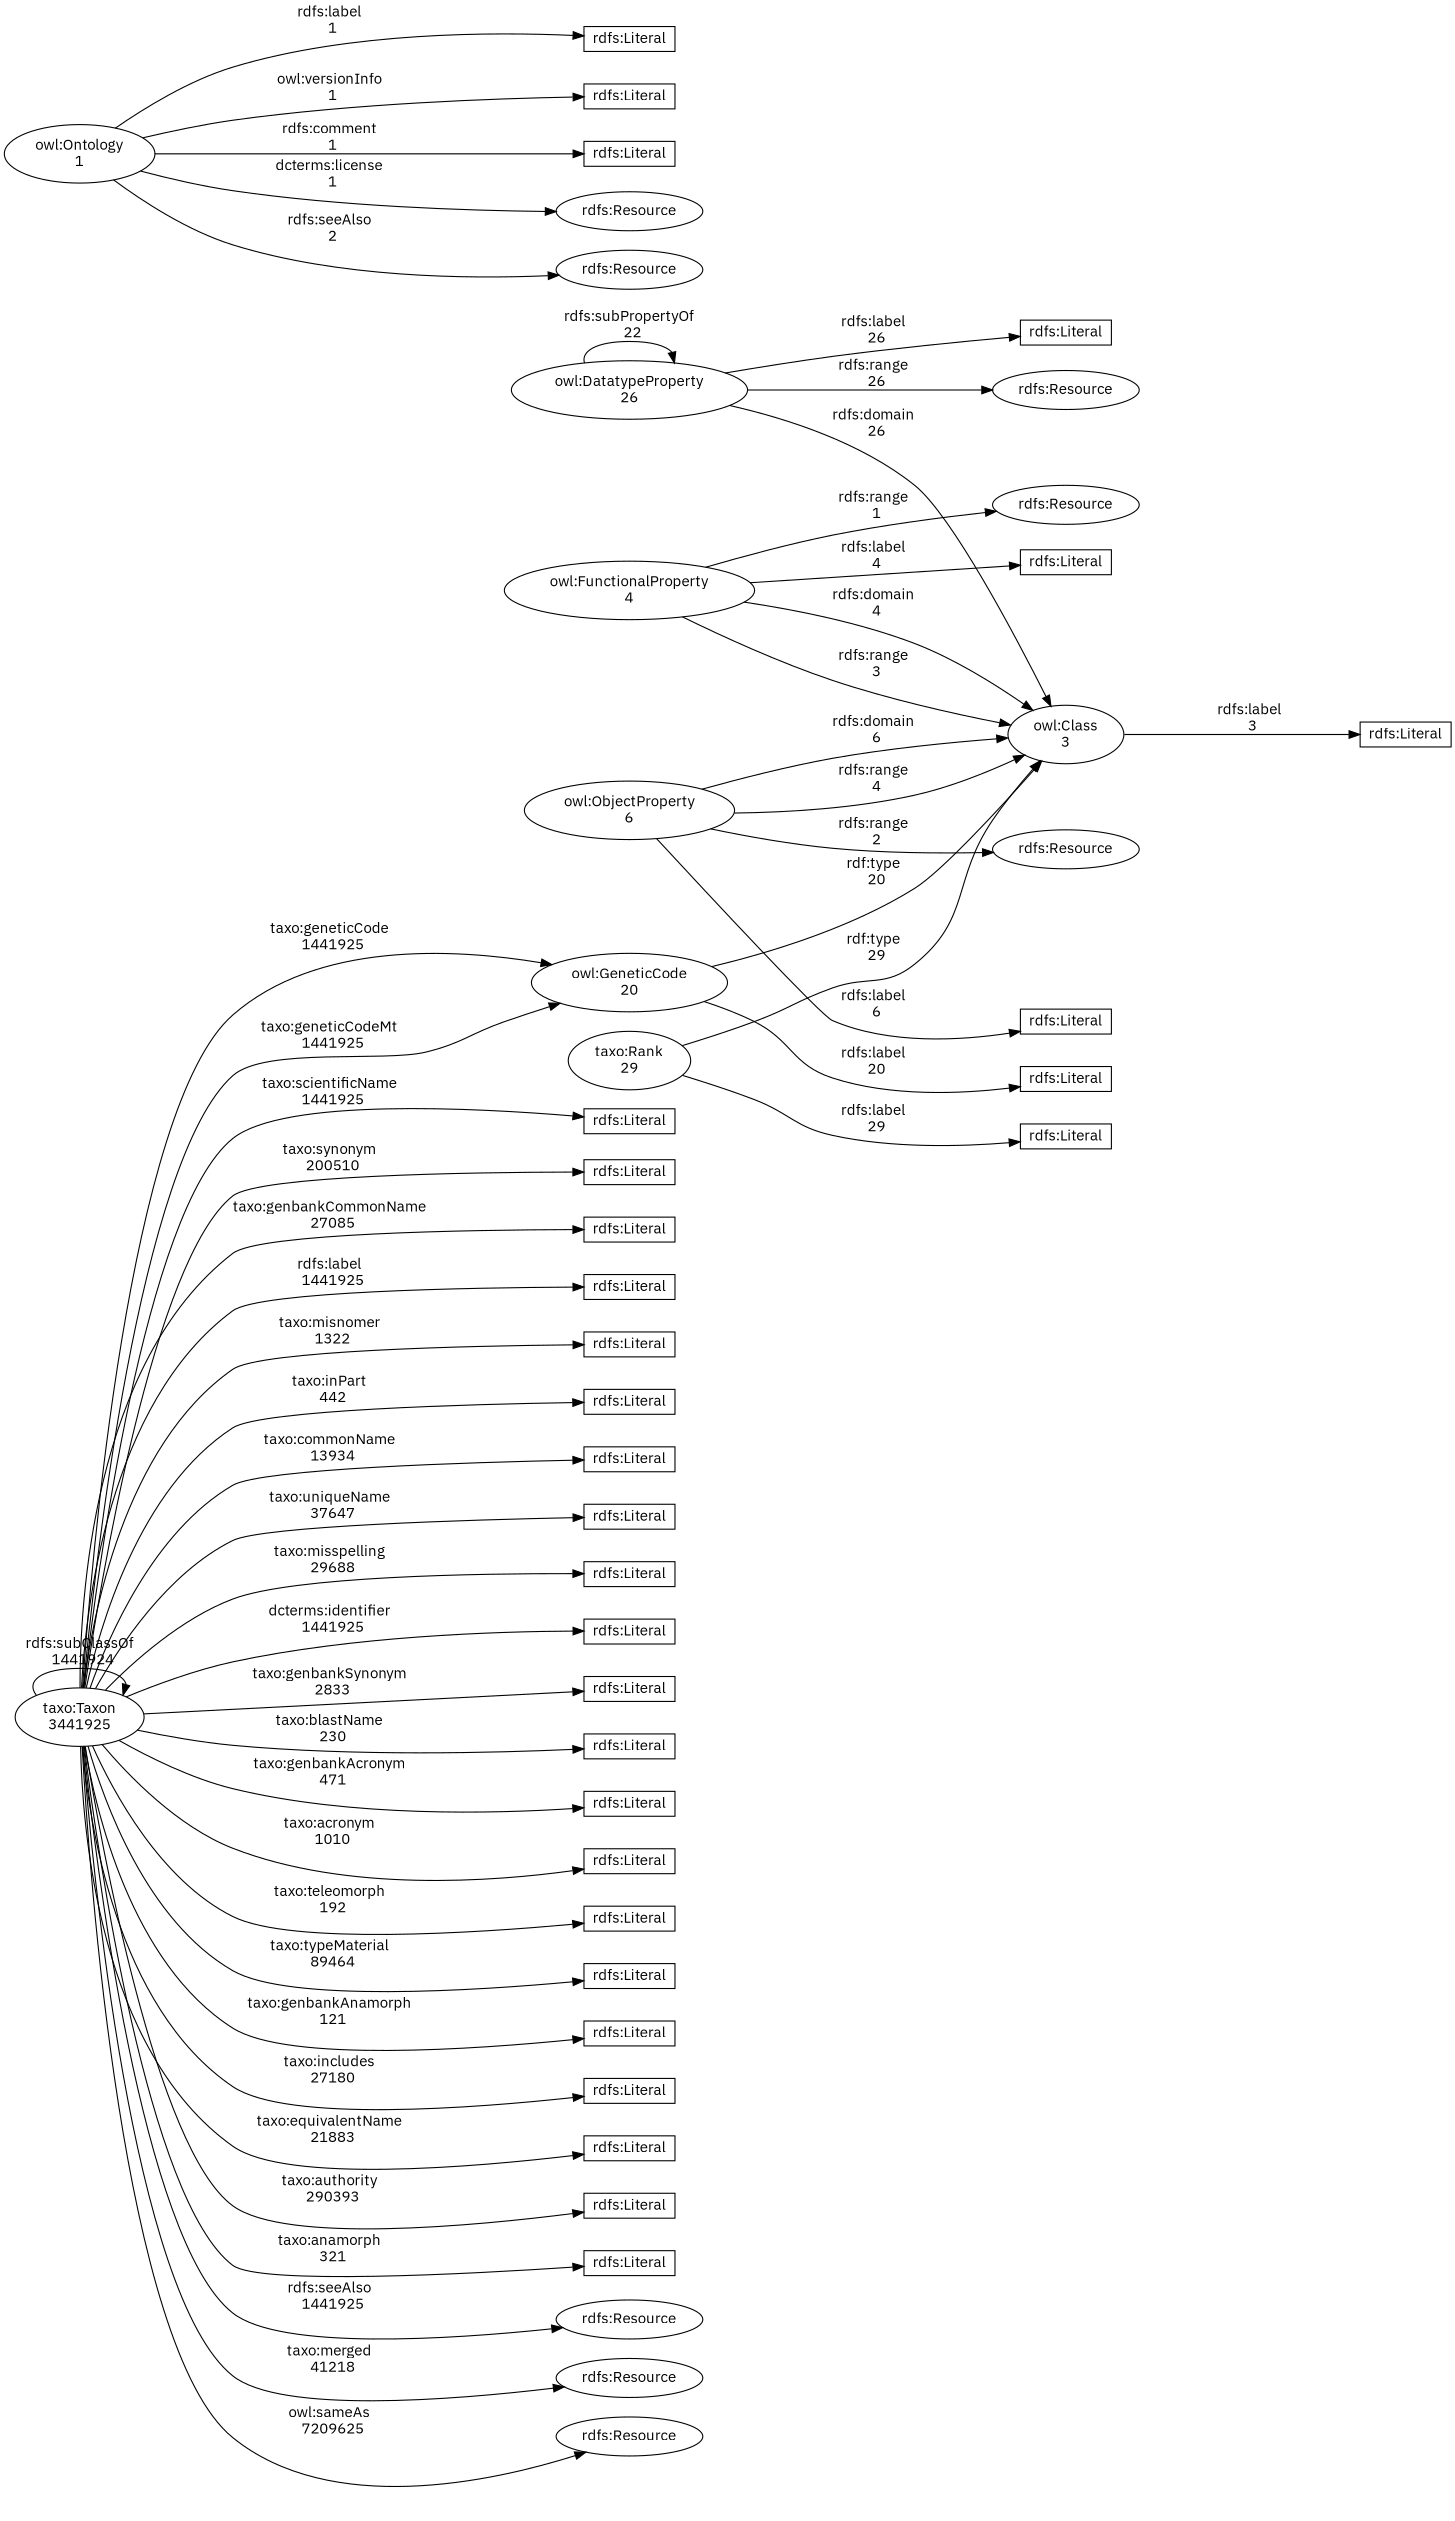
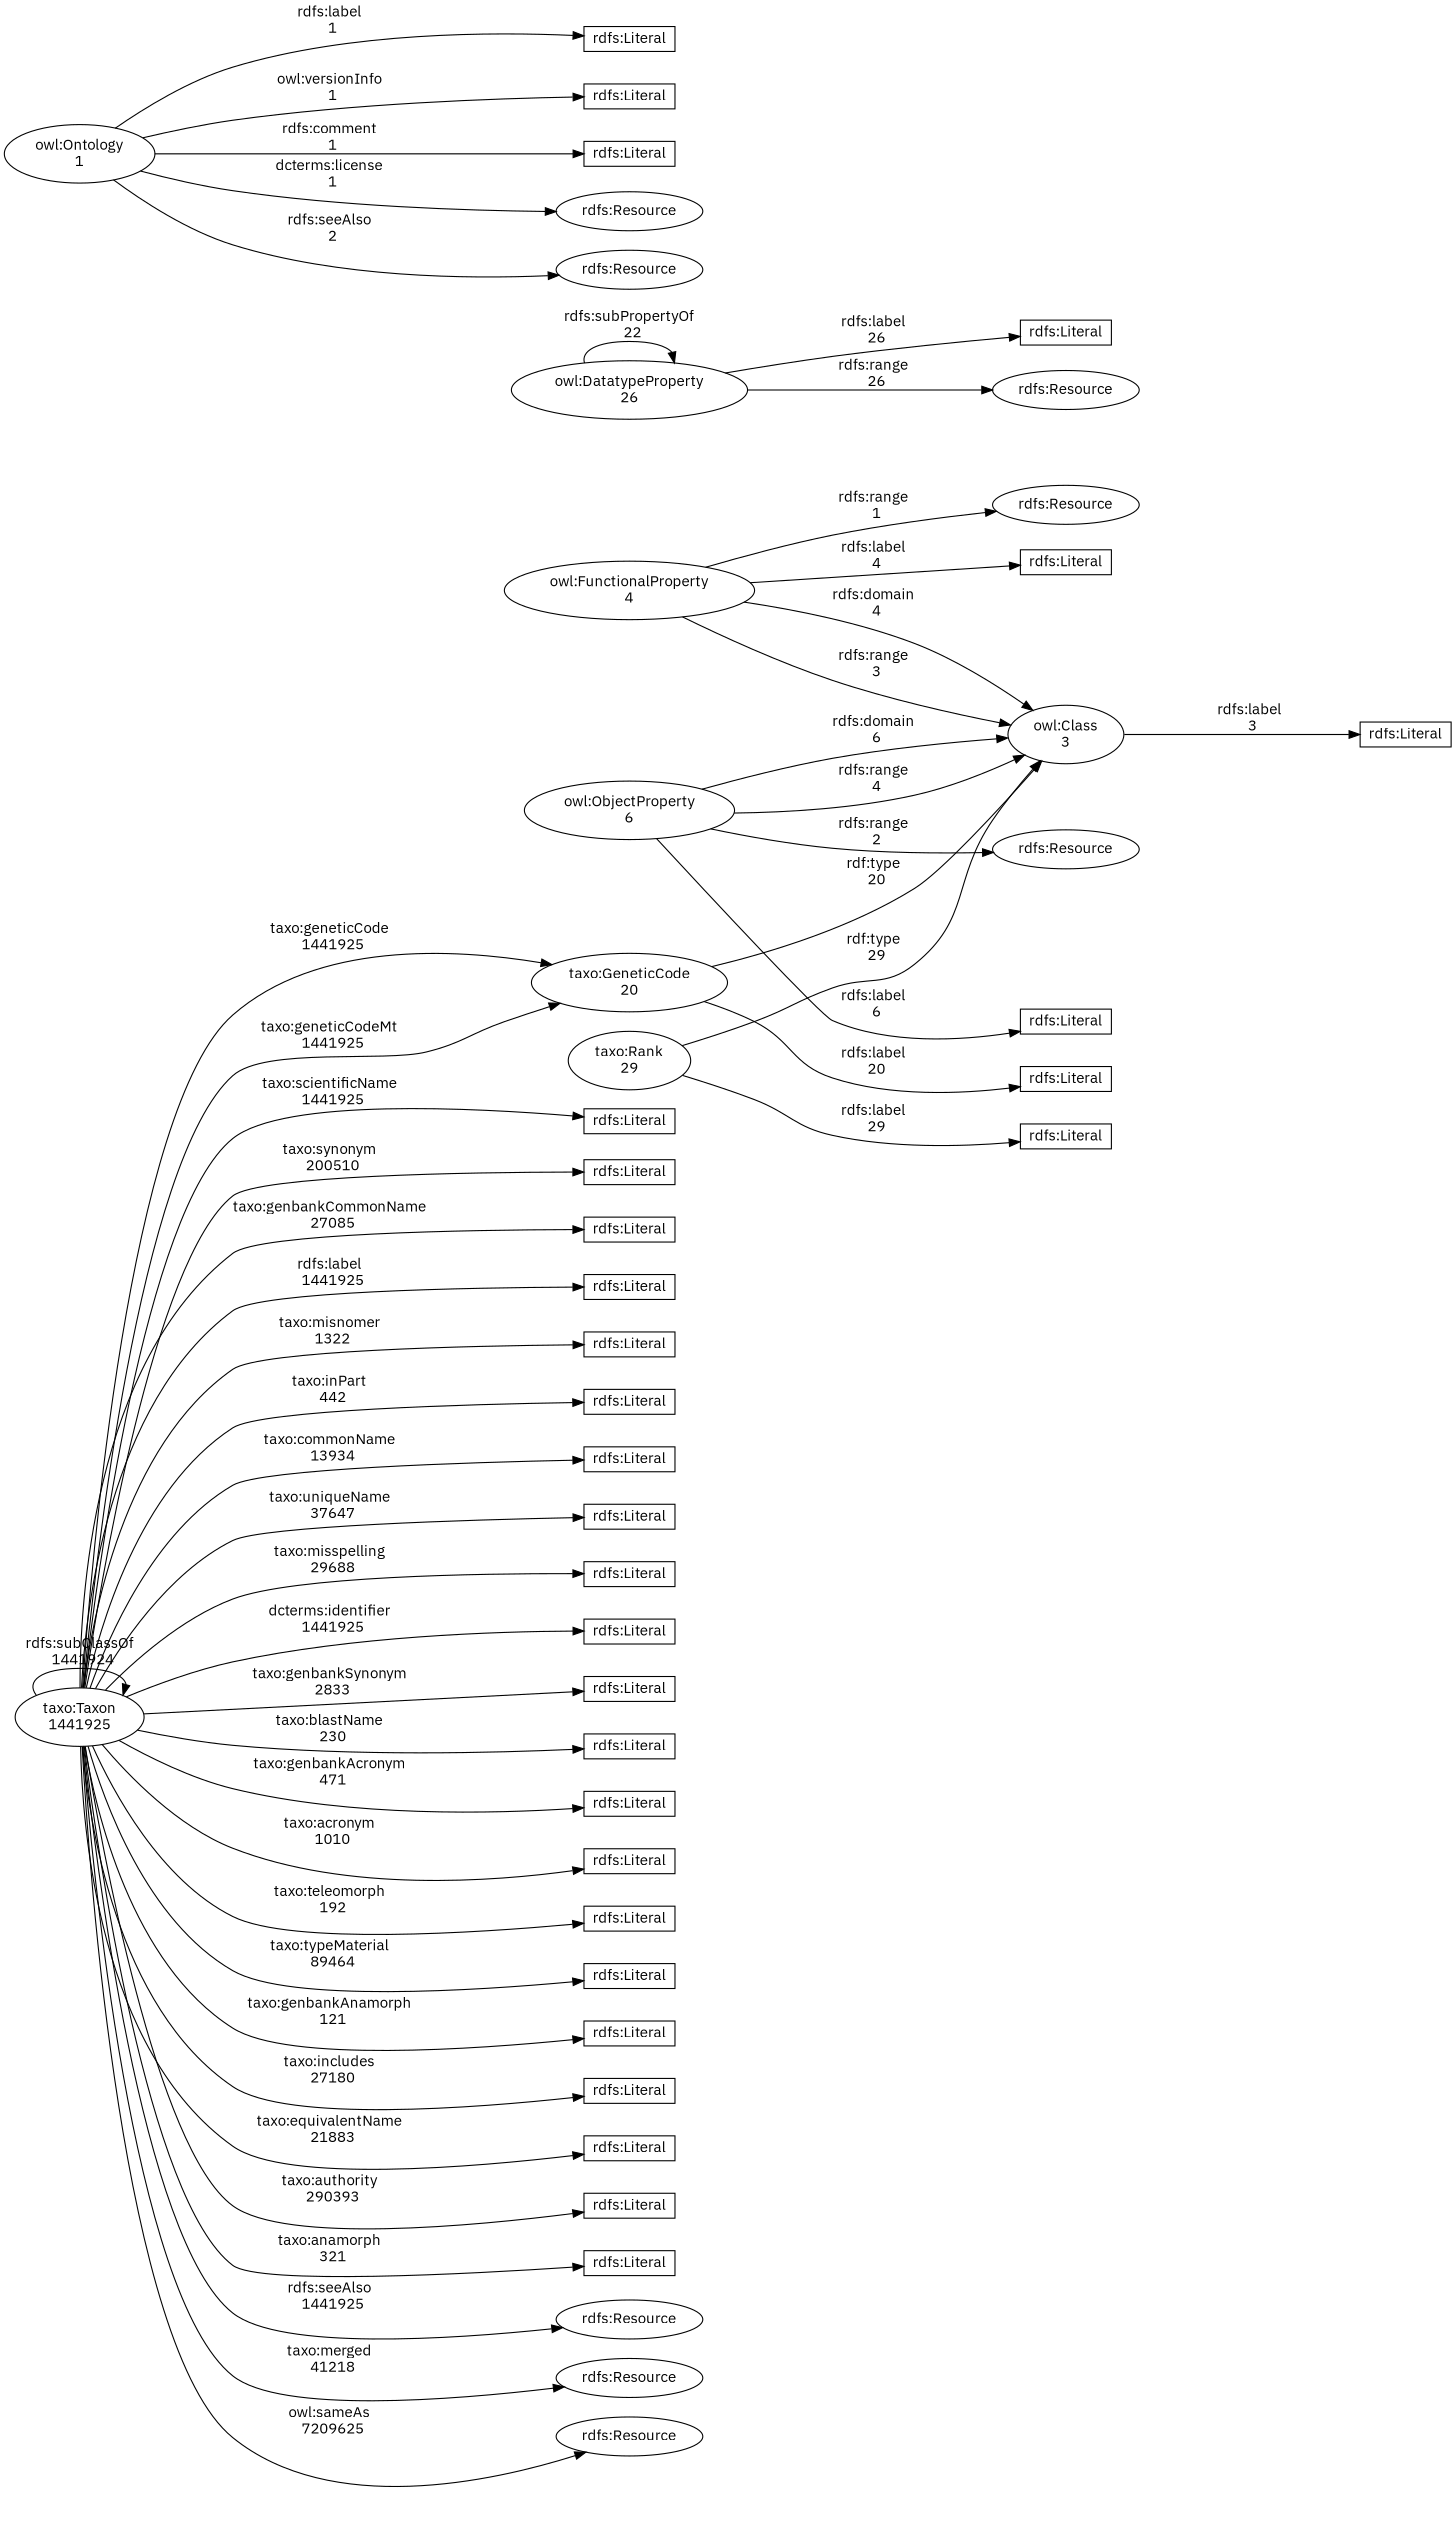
(931, 502) -> none
(629, 983) -> (629, 983)
(80, 1717) -> (80, 1717)
